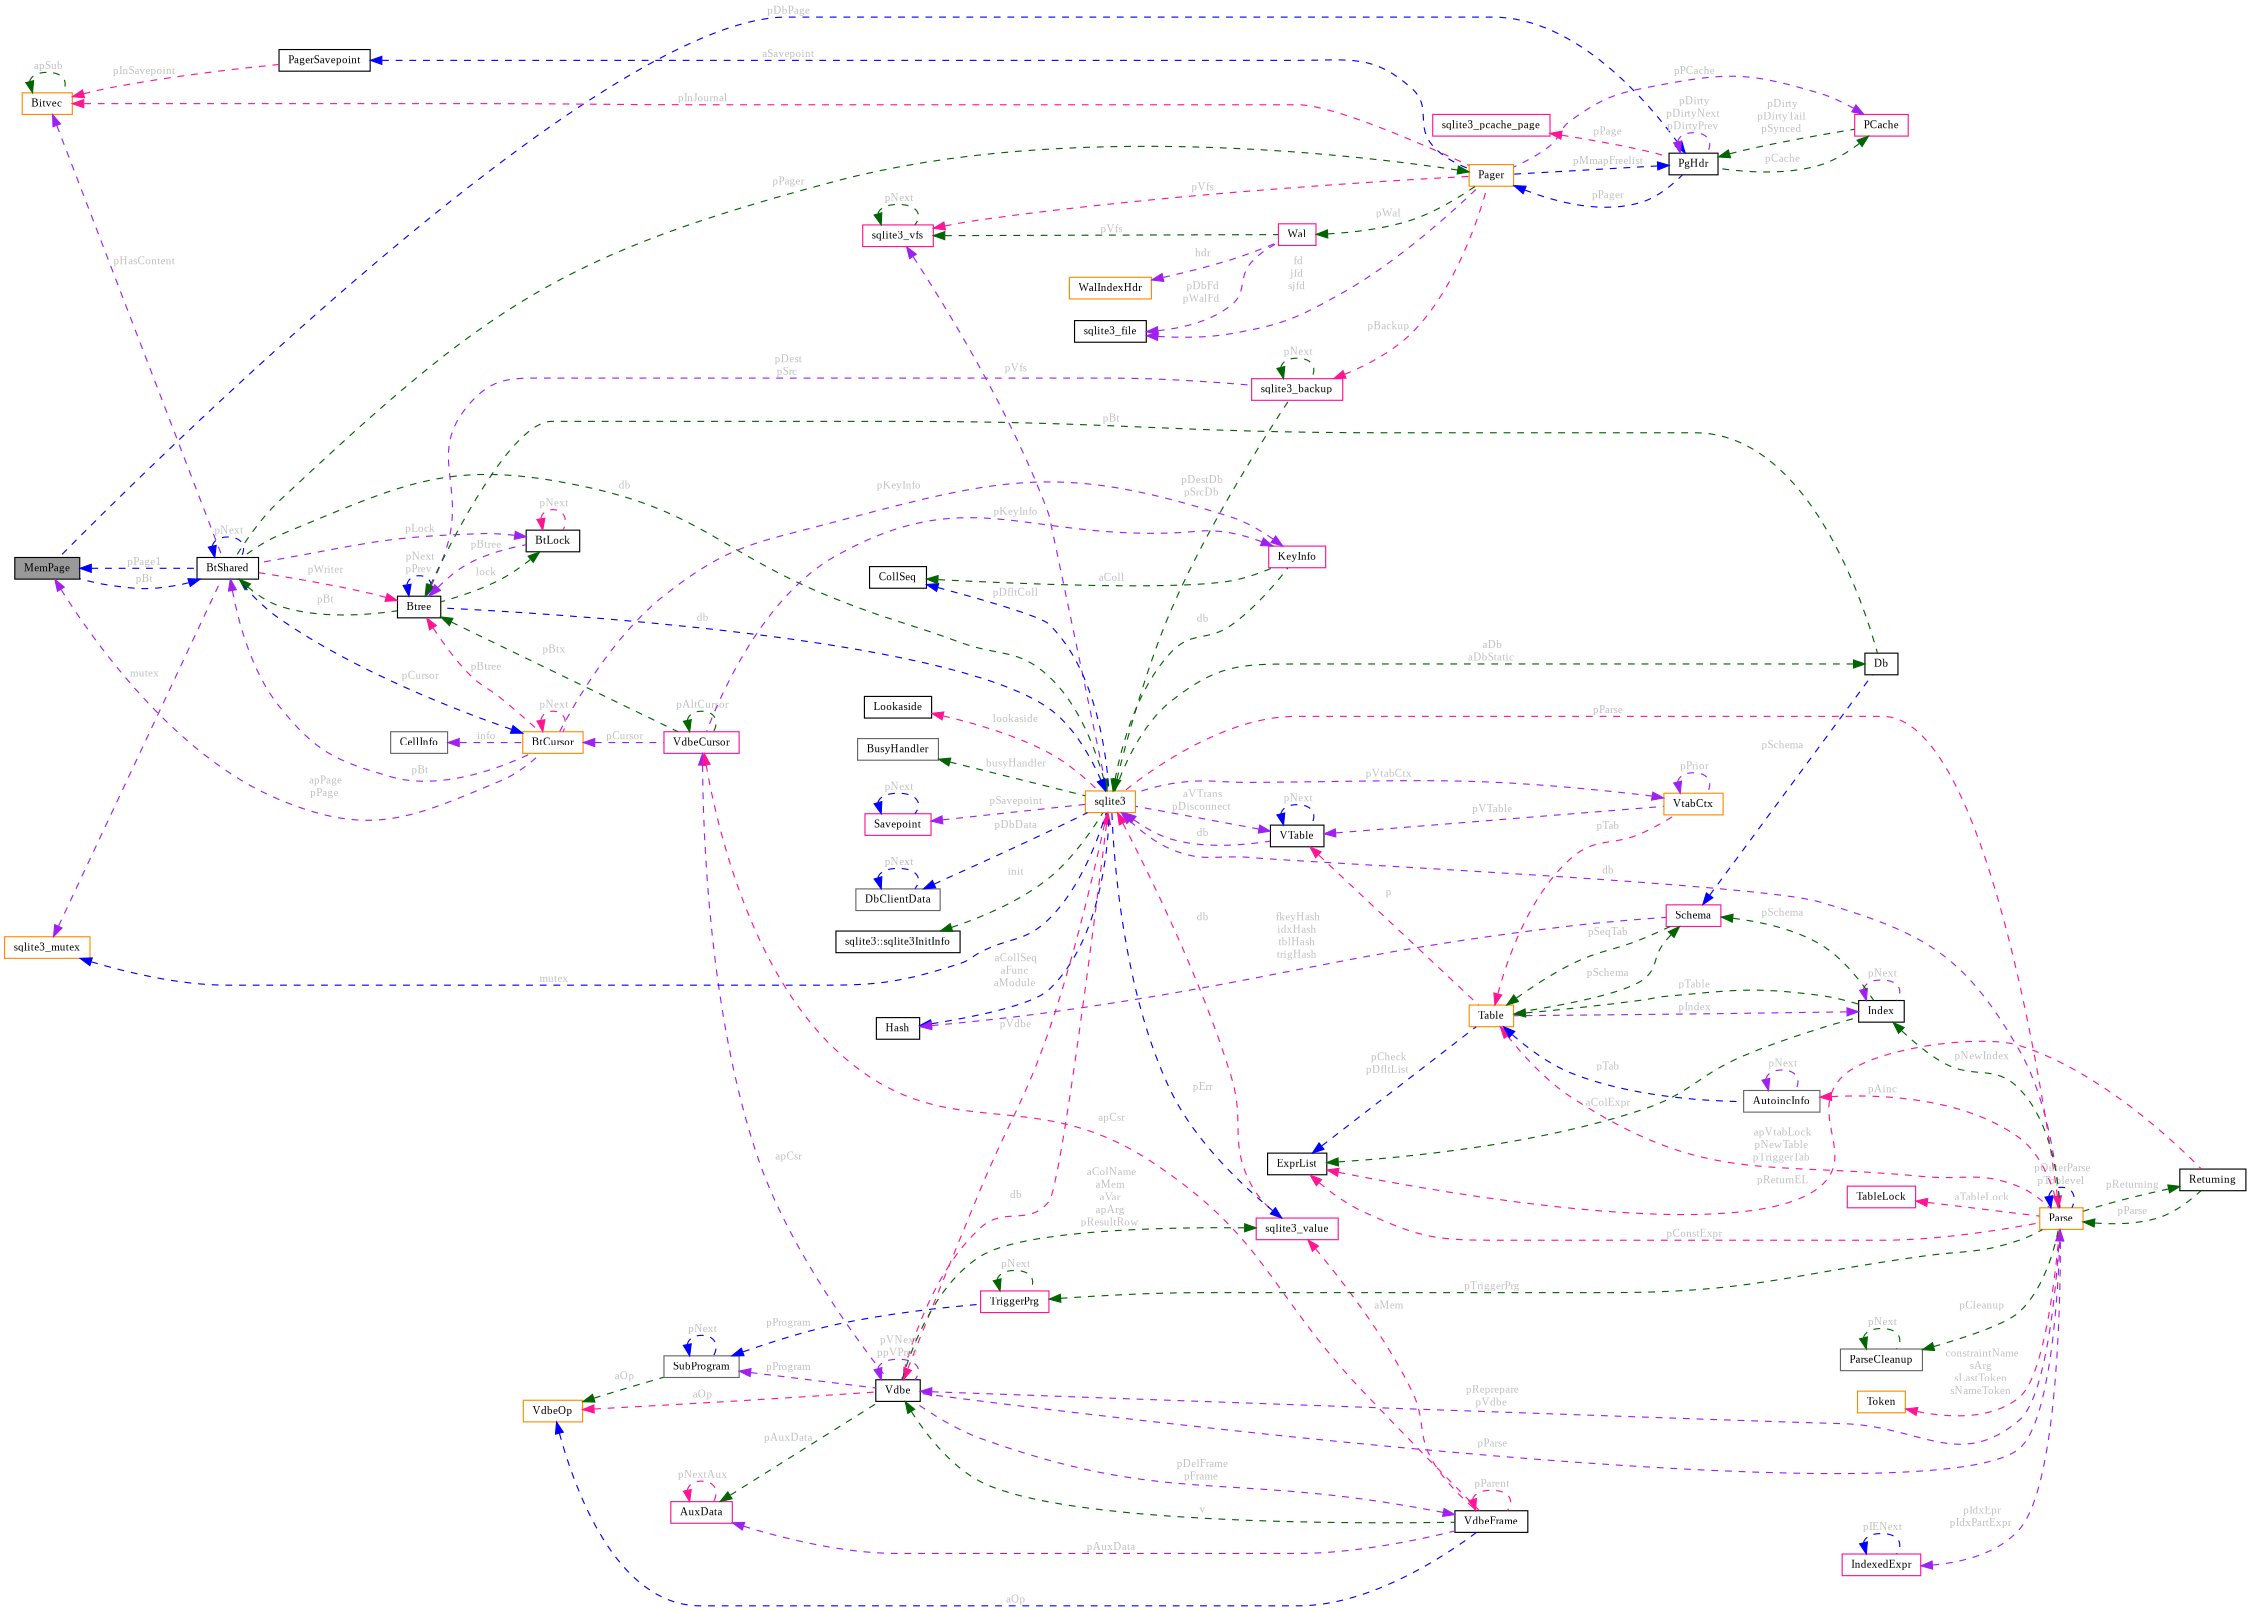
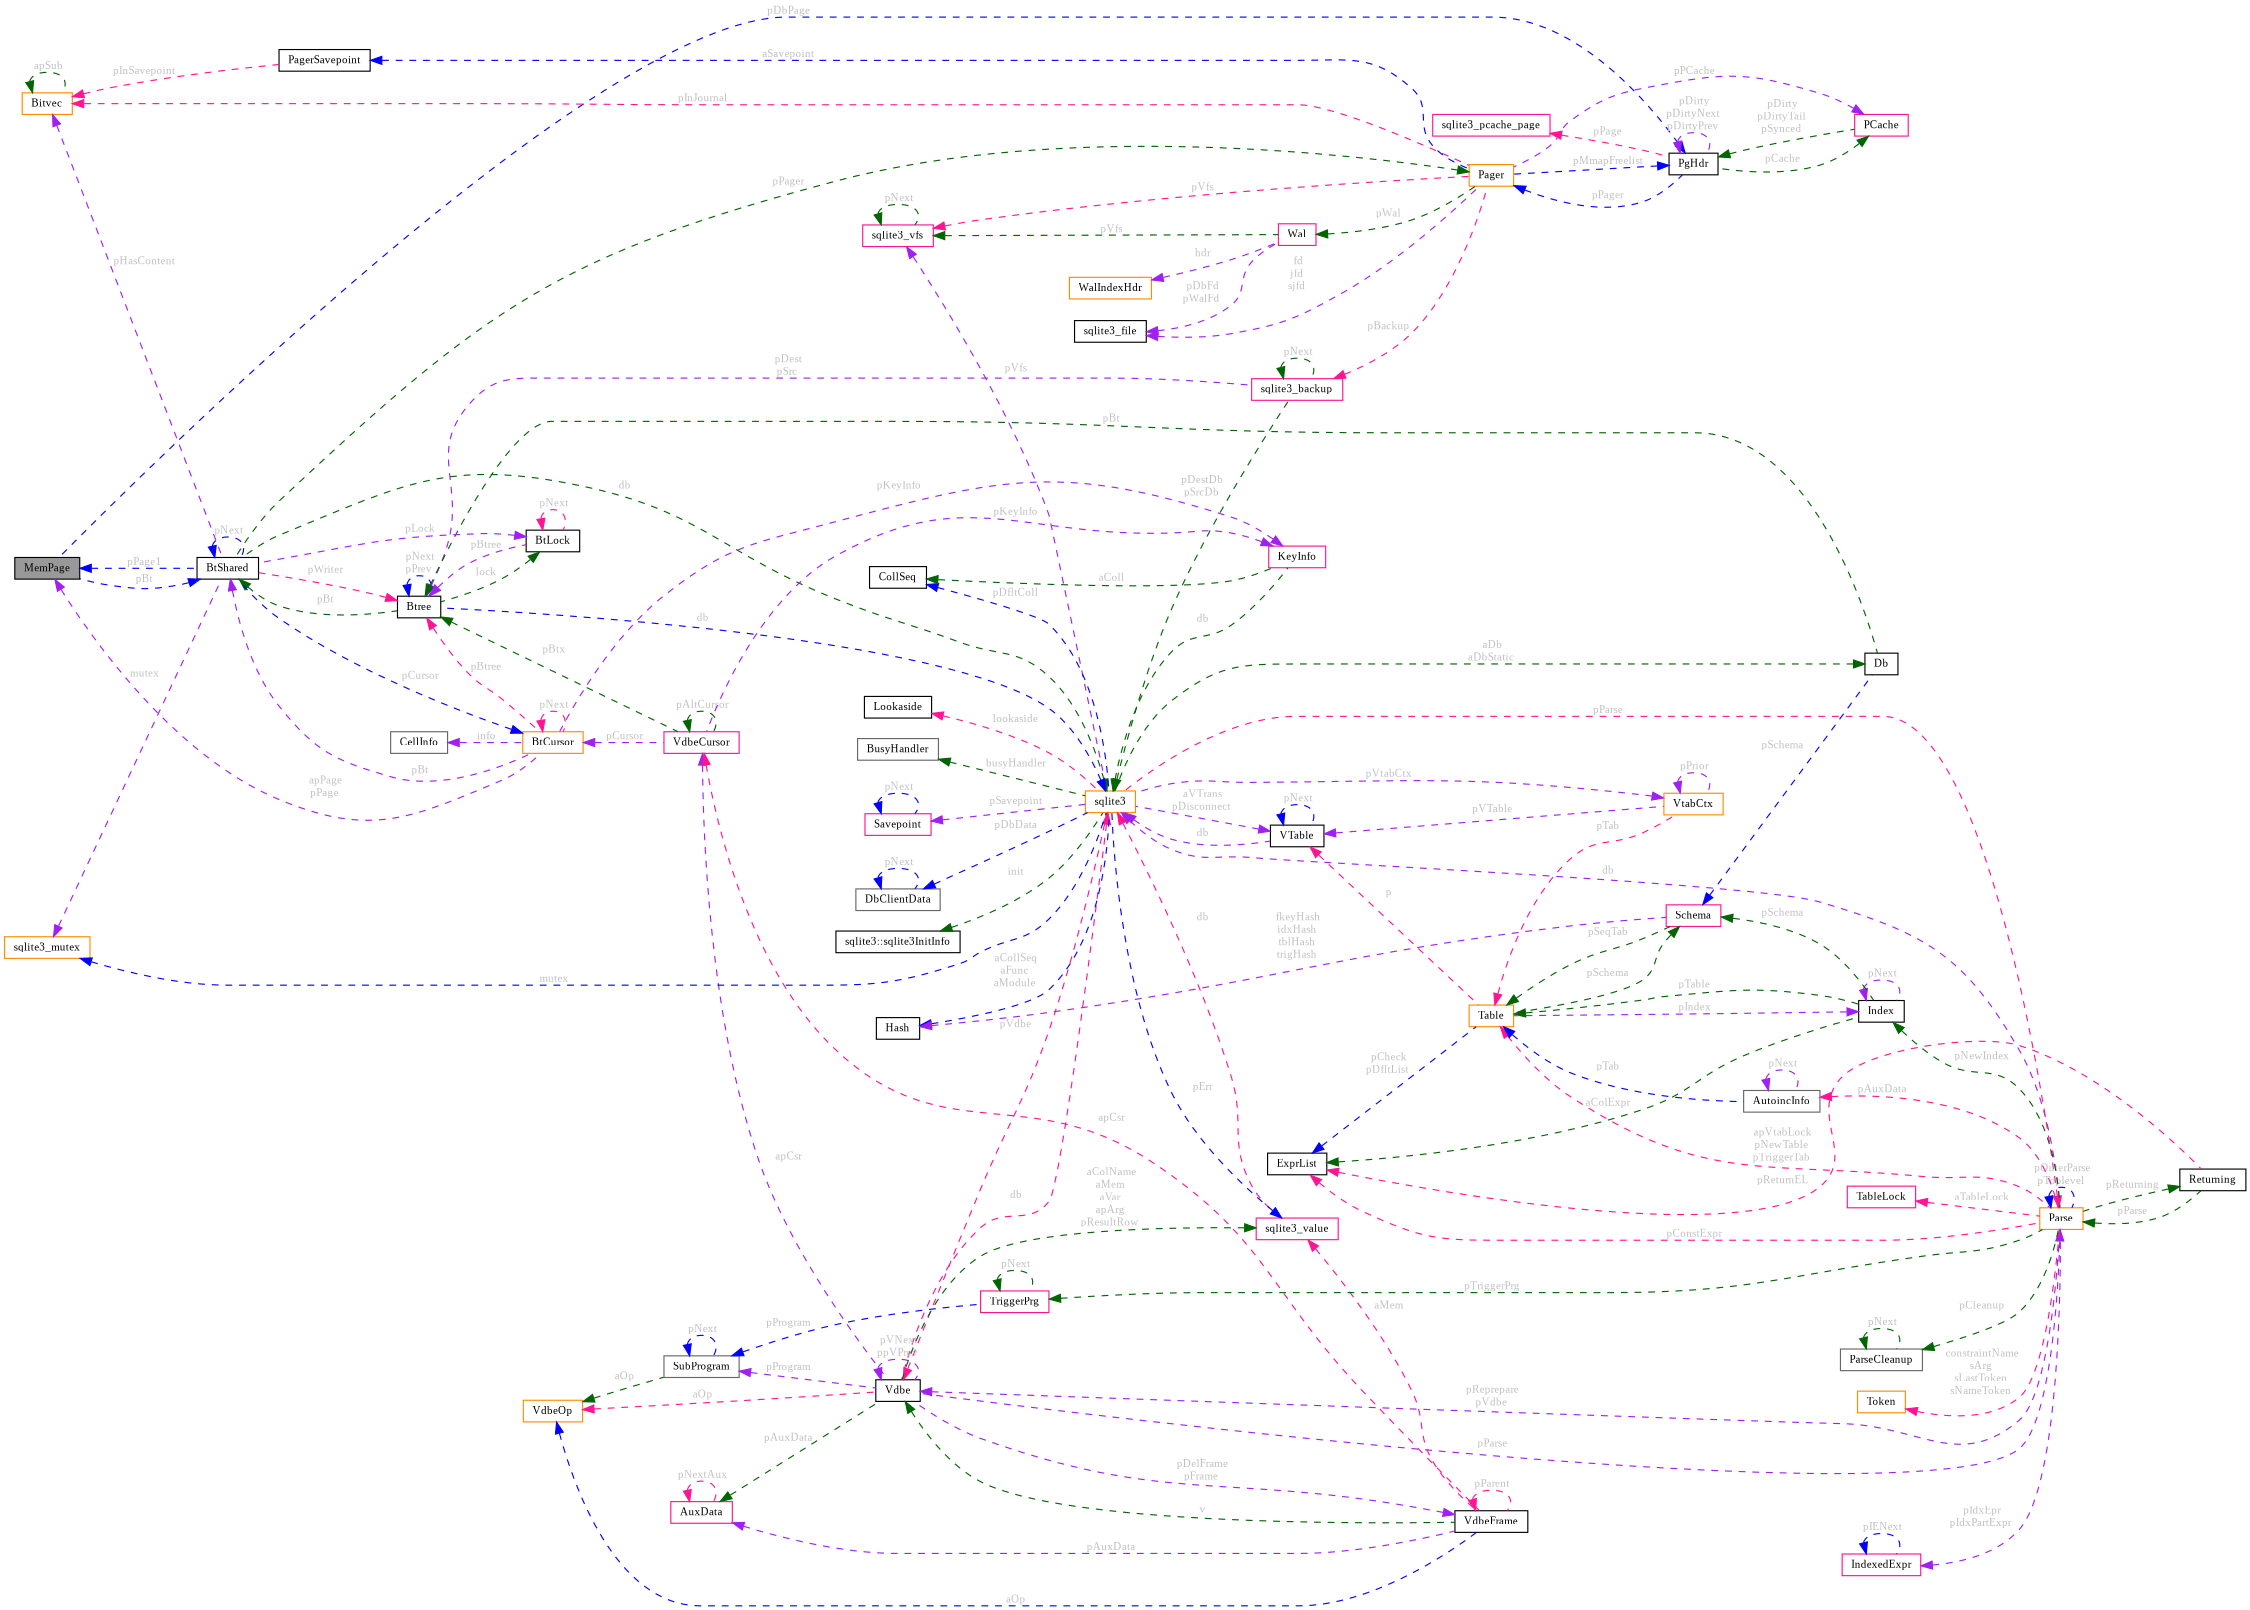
(1881, 1089) -> (1881, 1089)
